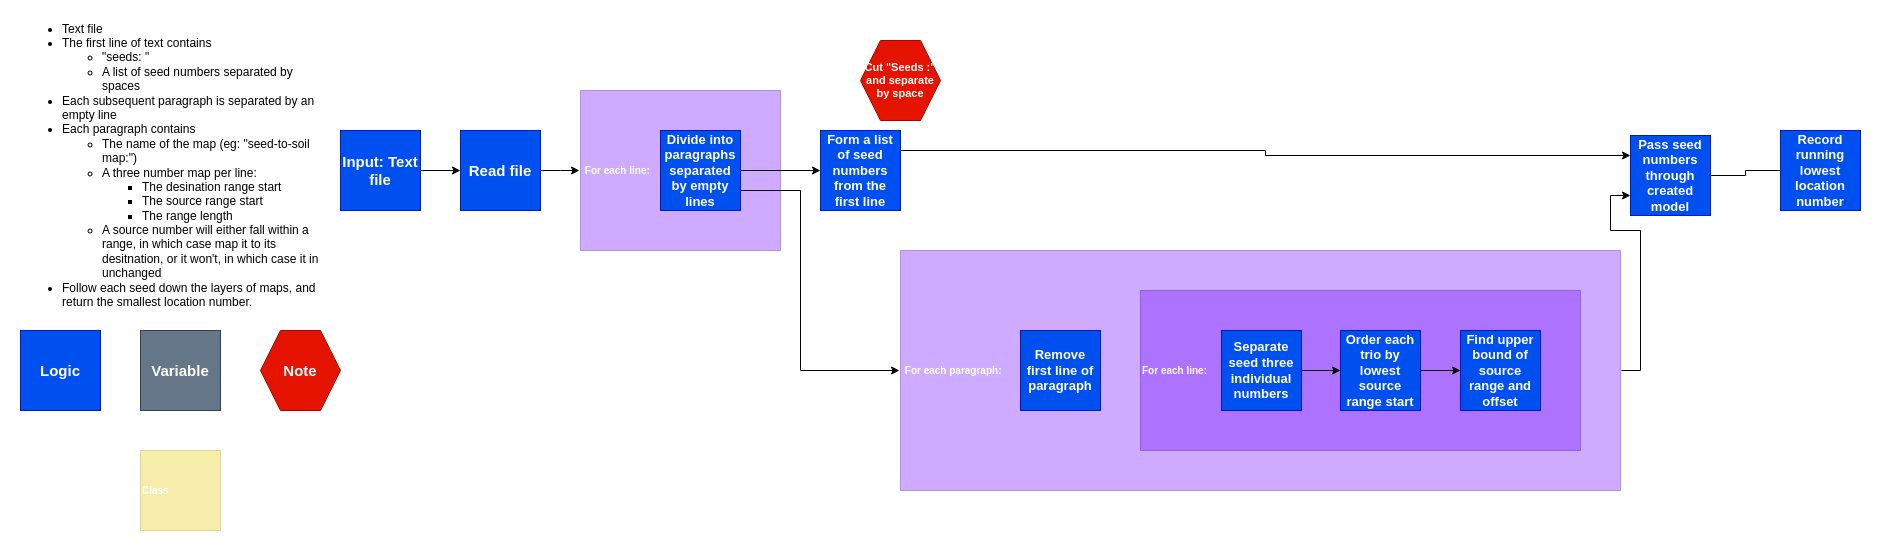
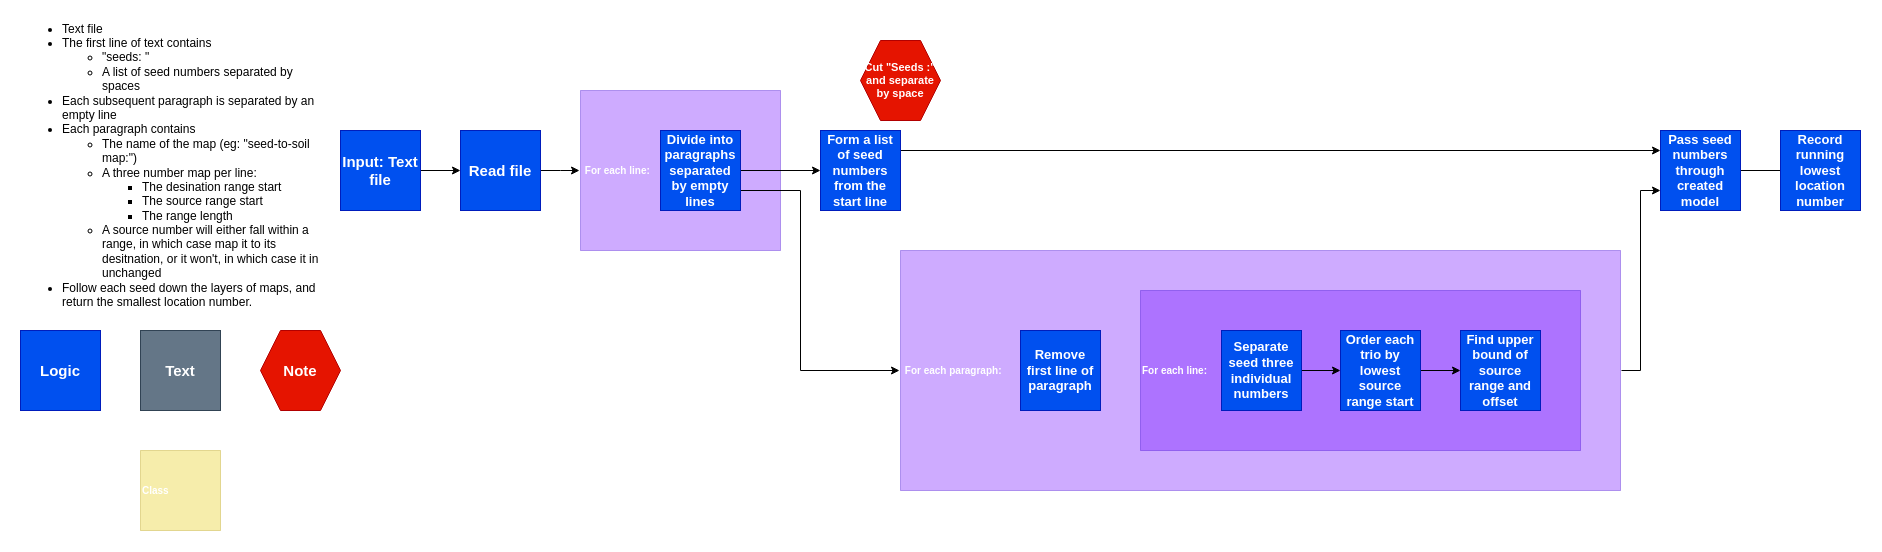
(861, 171) -> (861, 171)
(1671, 176) -> (1701, 171)
(181, 371) -> (181, 371)
